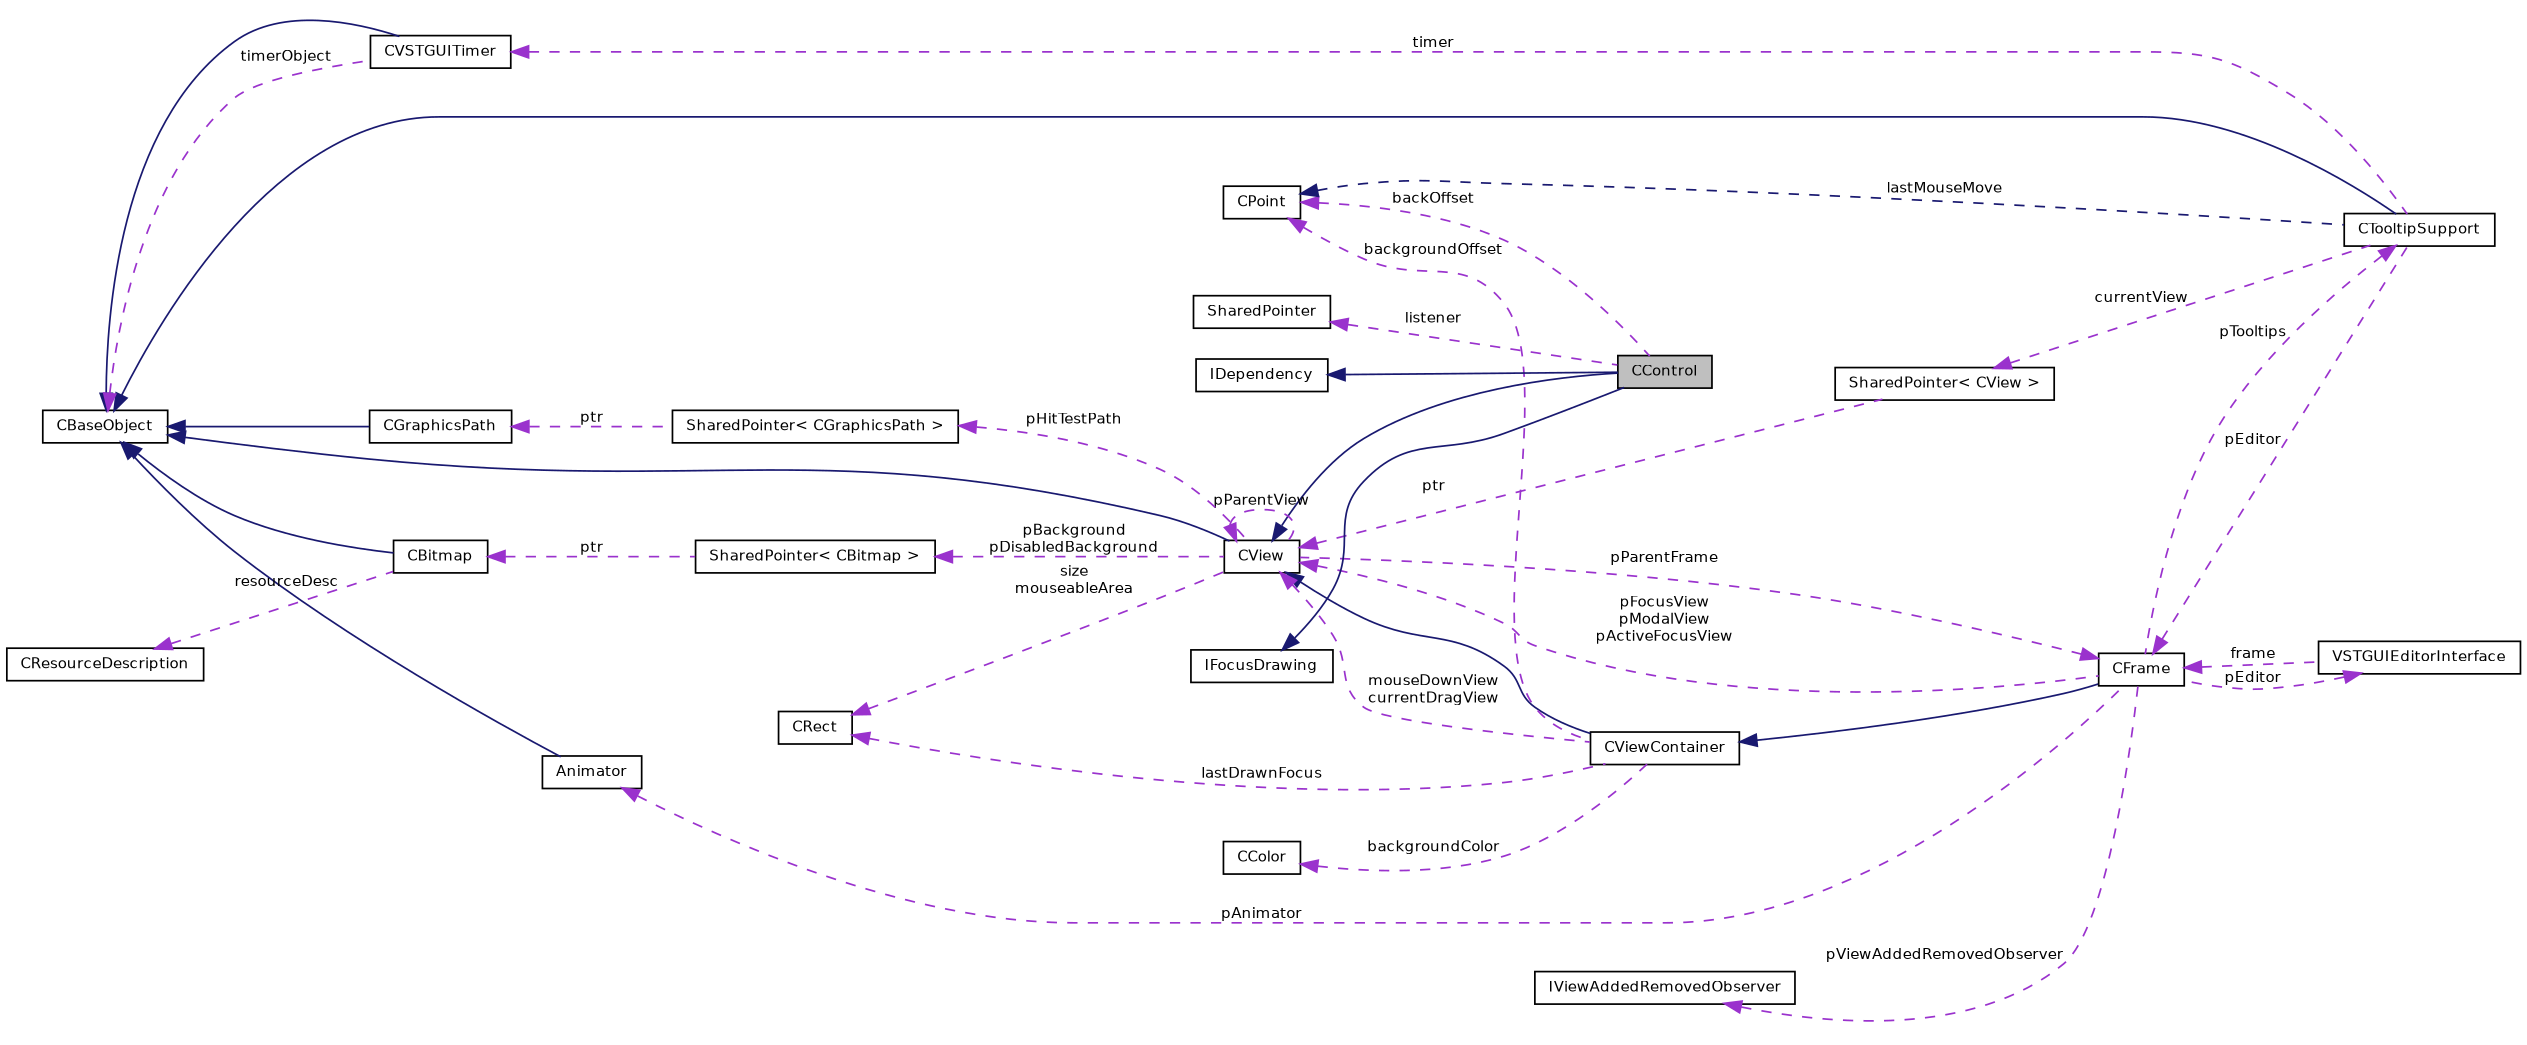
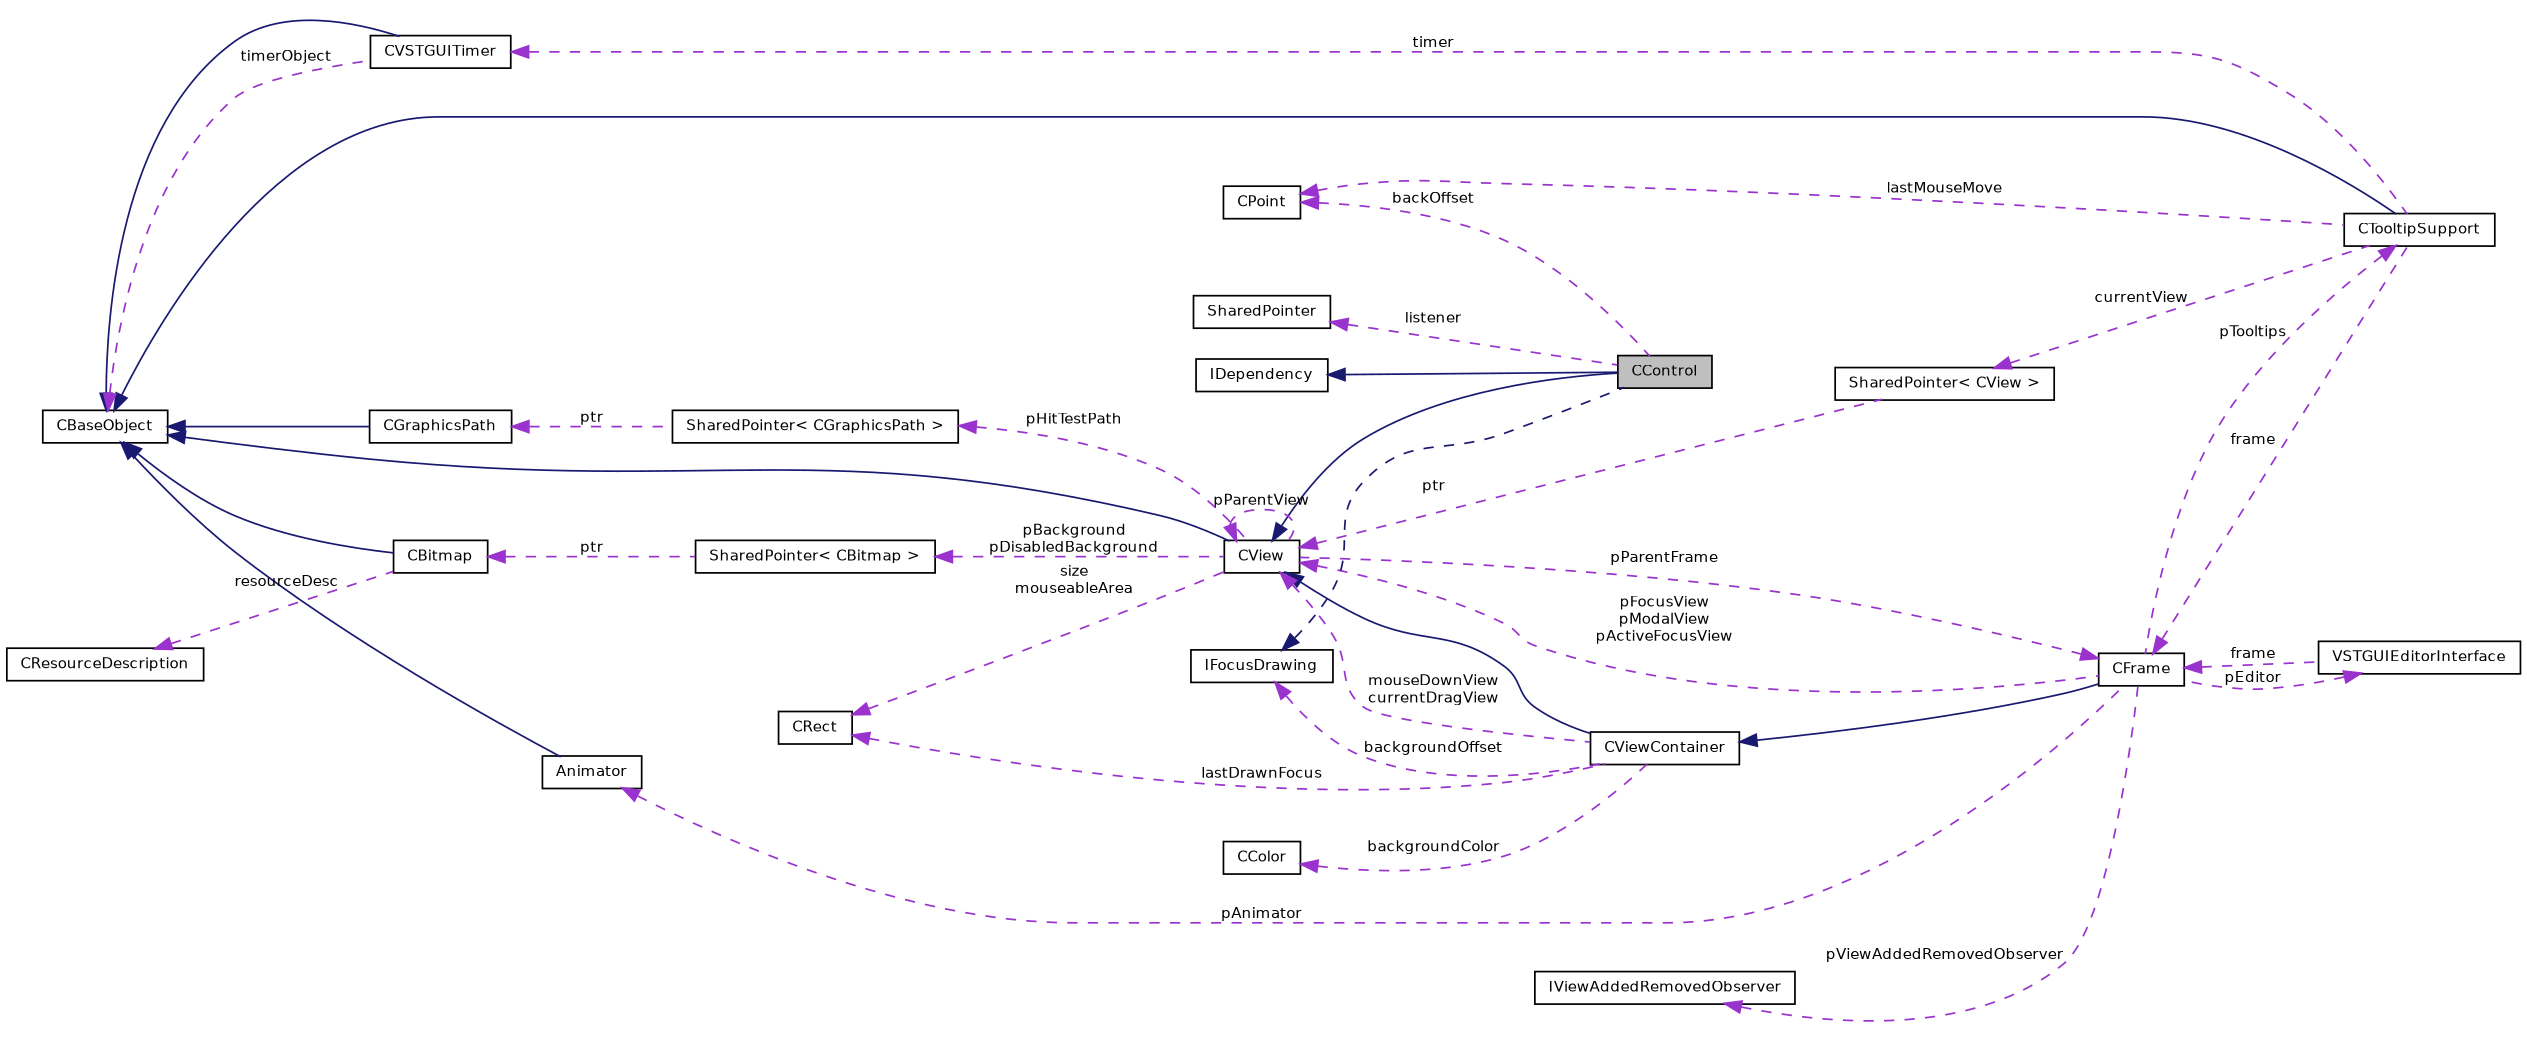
(1831, 196) -> (1831, 196)
(1524, 411) -> (1432, 773)
(2254, 440) -> (2254, 440)
(1406, 453) -> (1406, 453)
